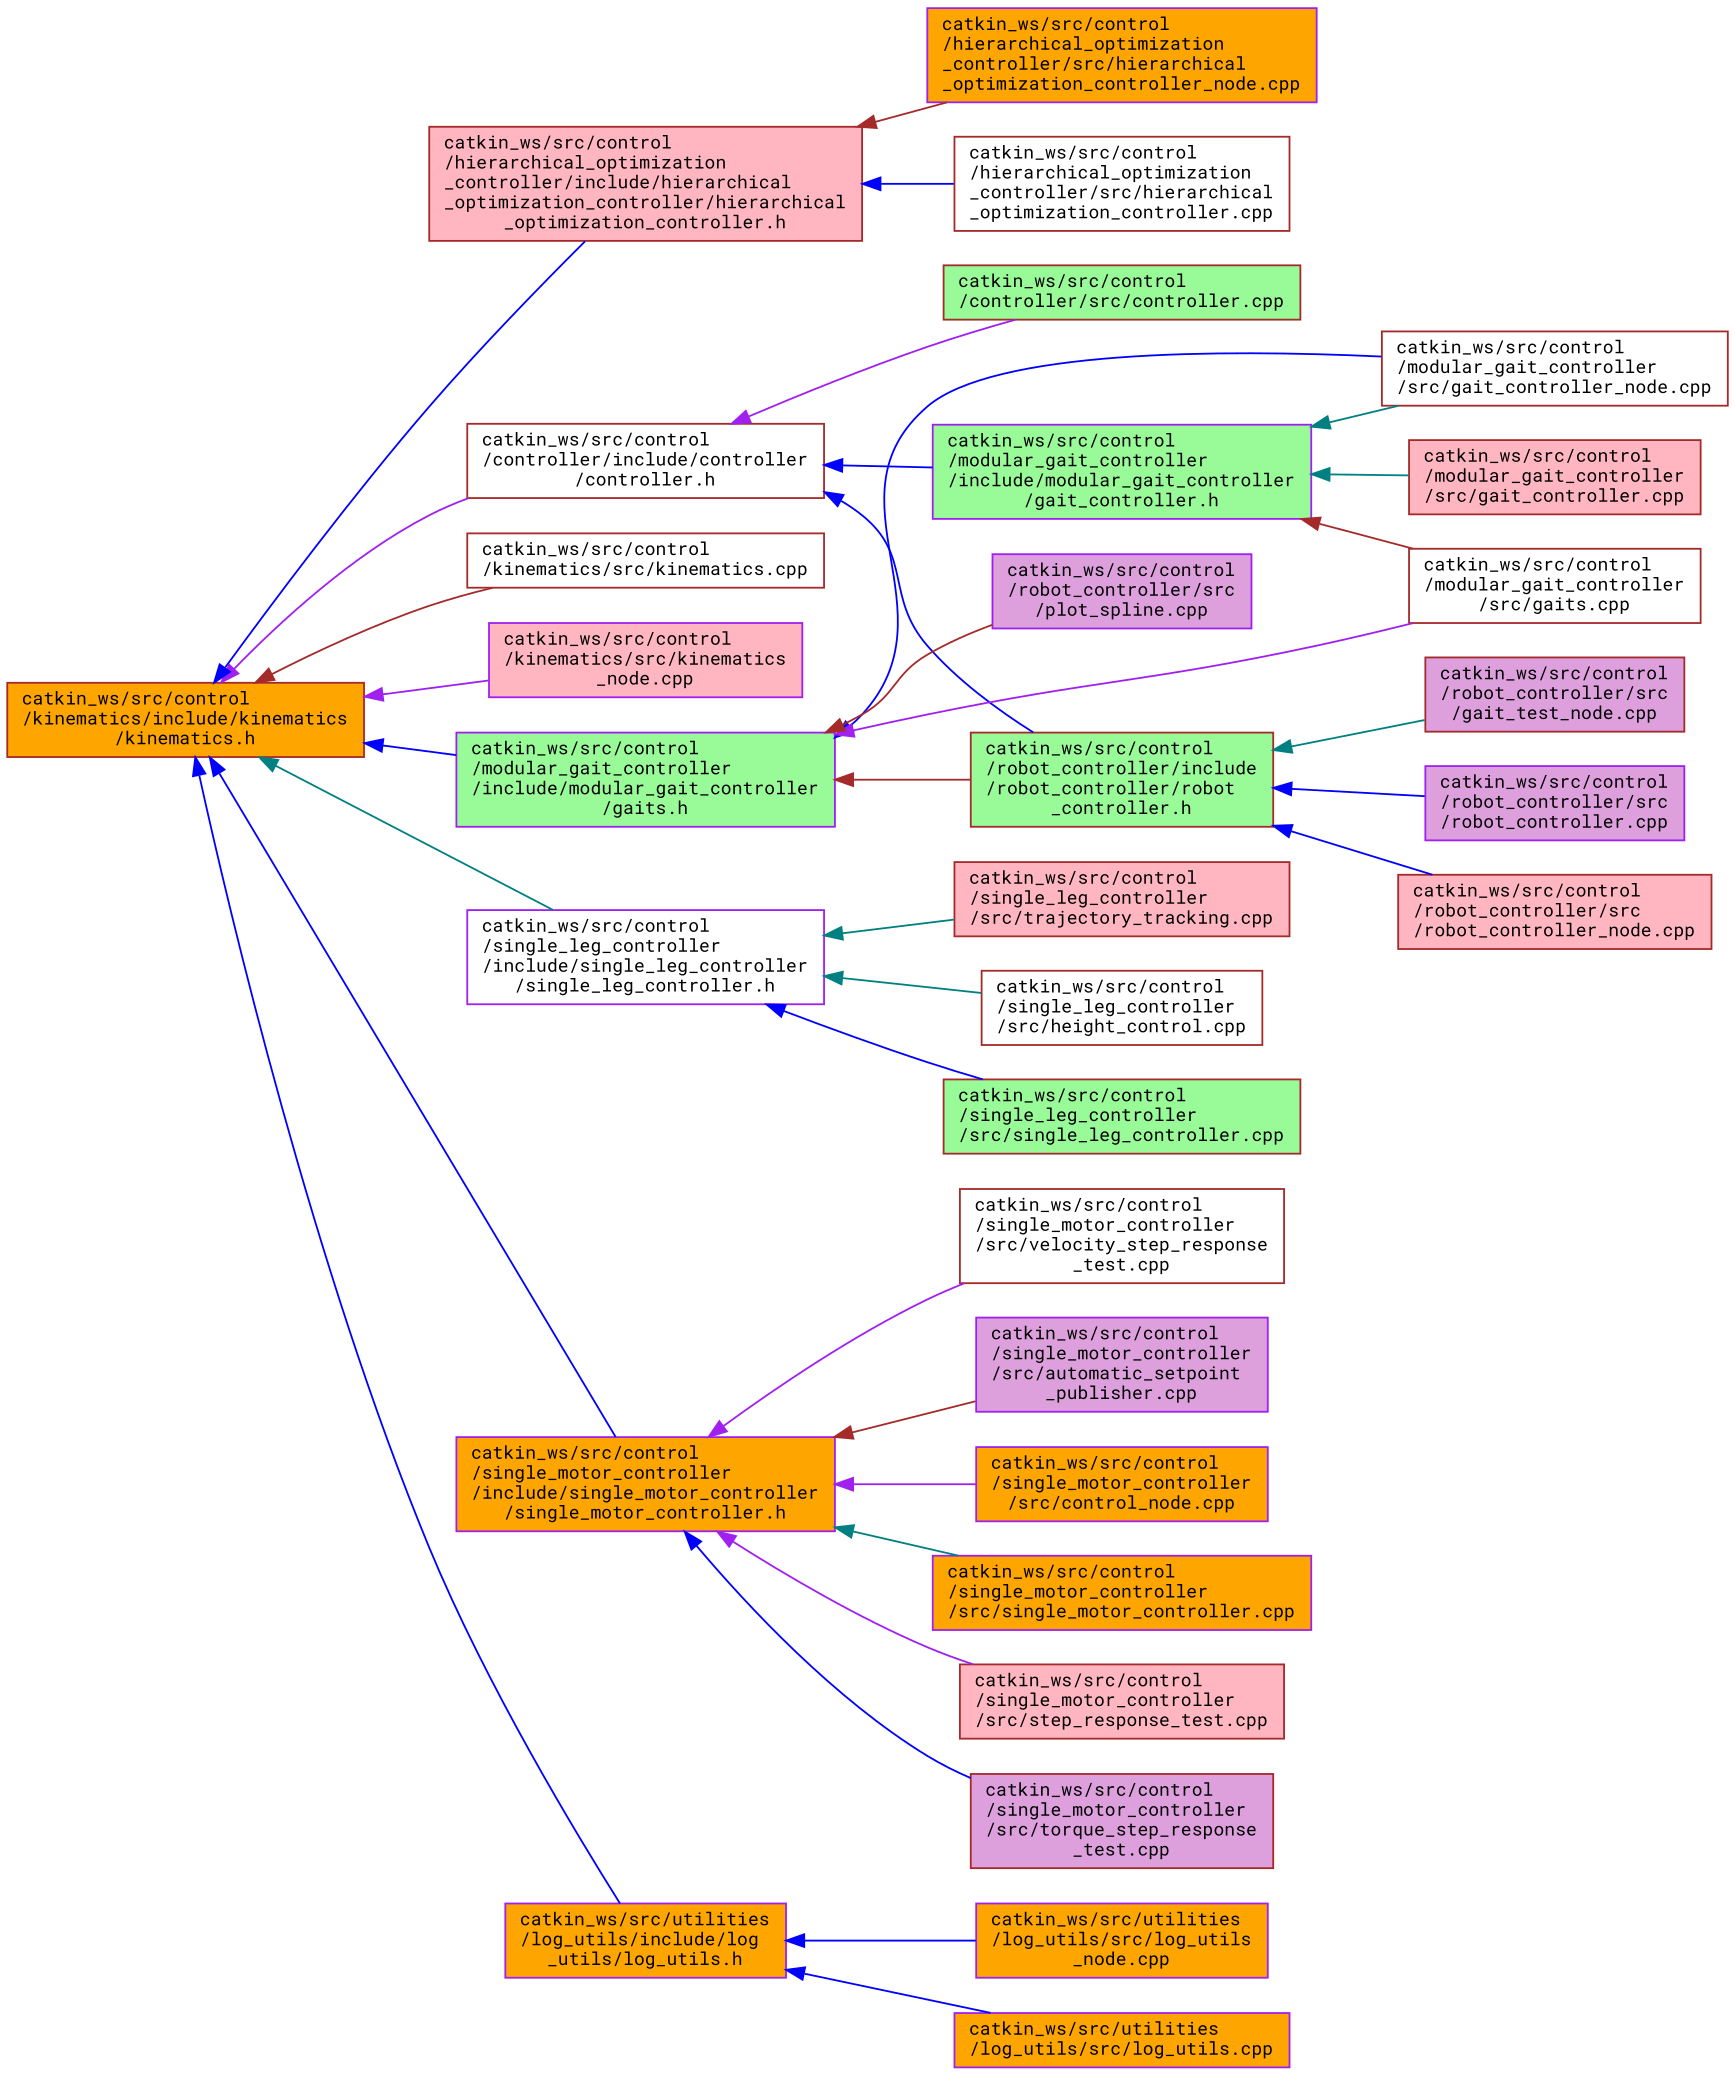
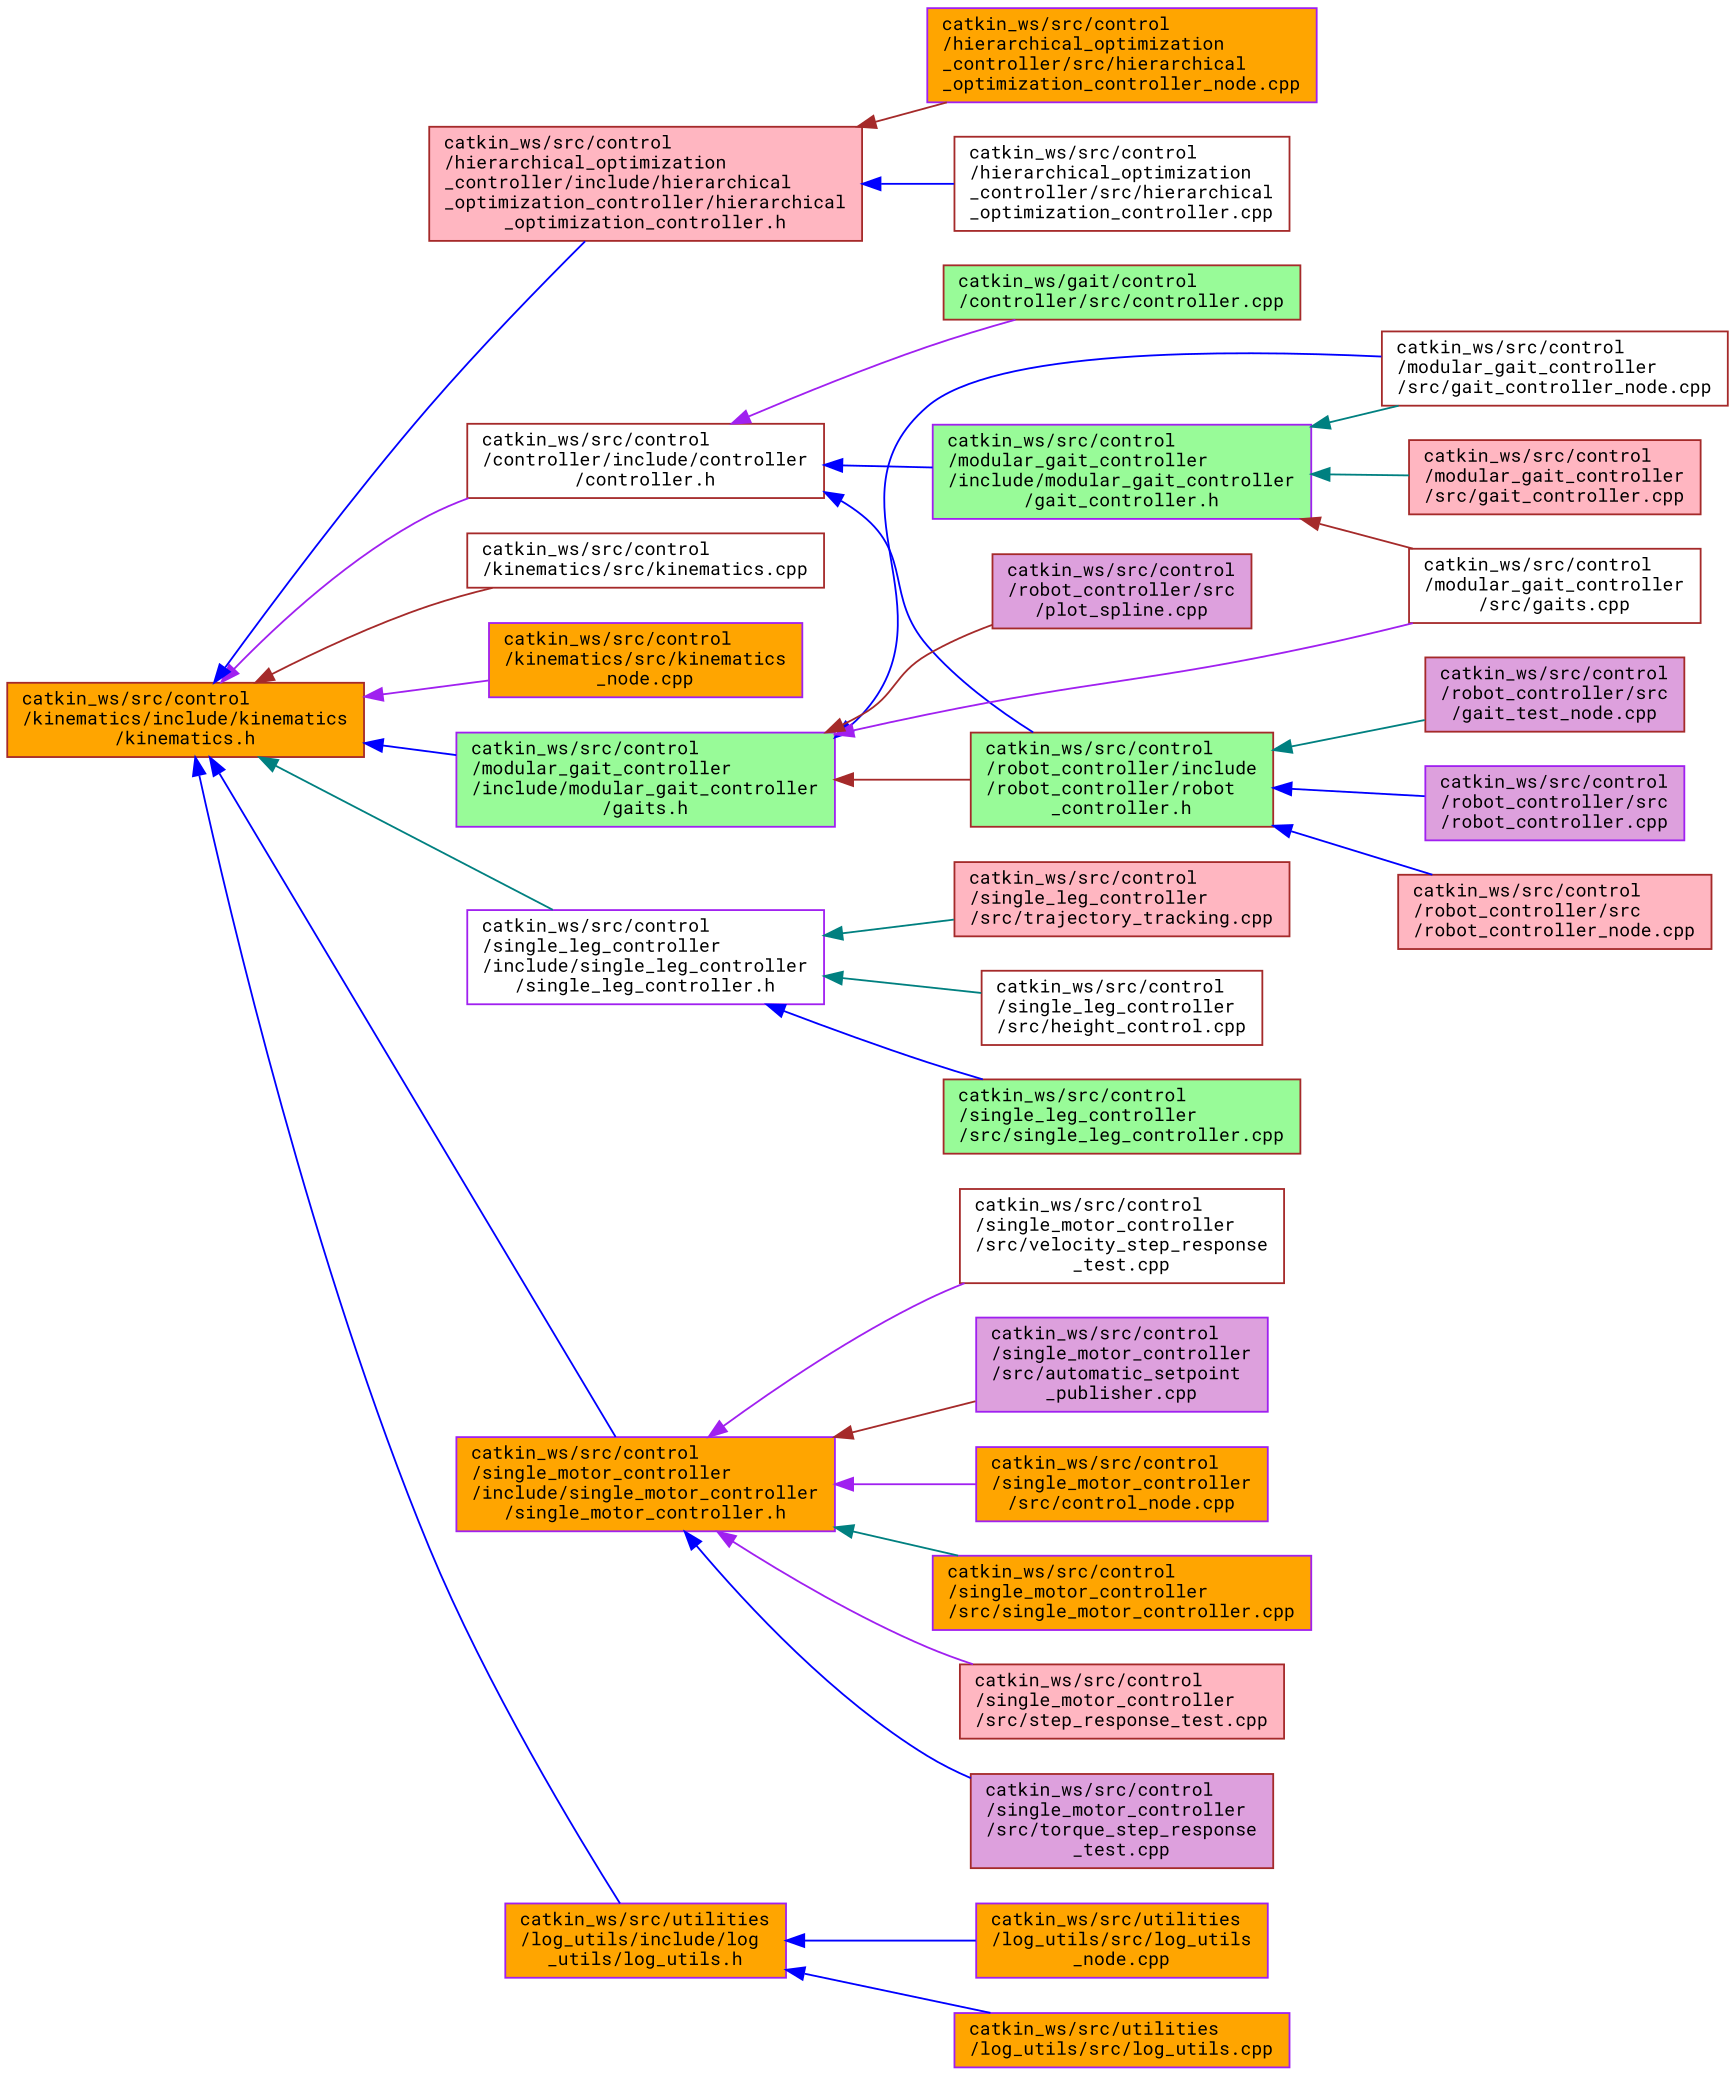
(1122, 292) -> (1122, 292)
(1122, 591) -> (1122, 591)
(646, 660) -> (646, 660)
